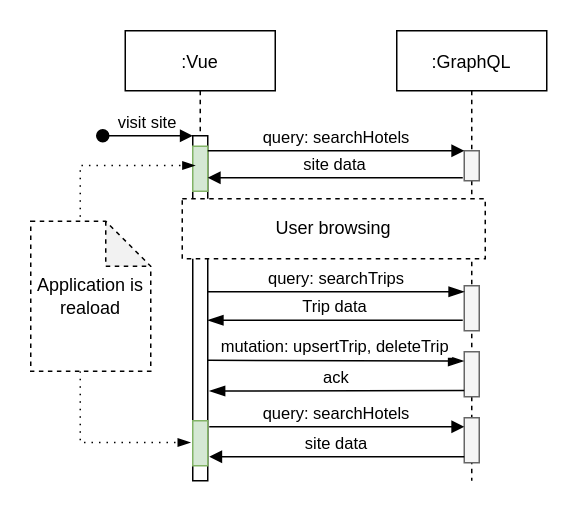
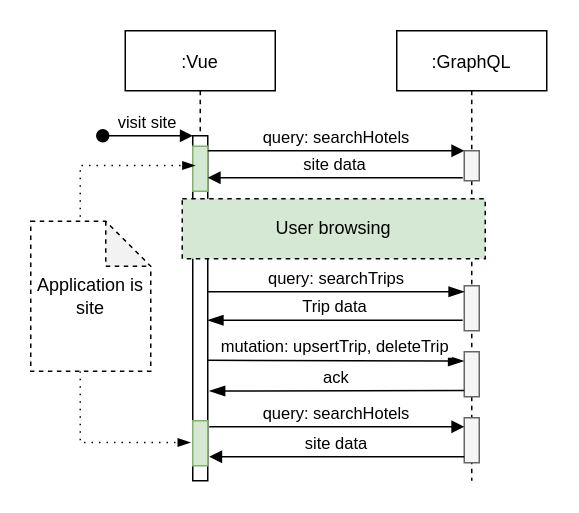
(334, 229) -> (334, 229)
(91, 296) -> (91, 296)
